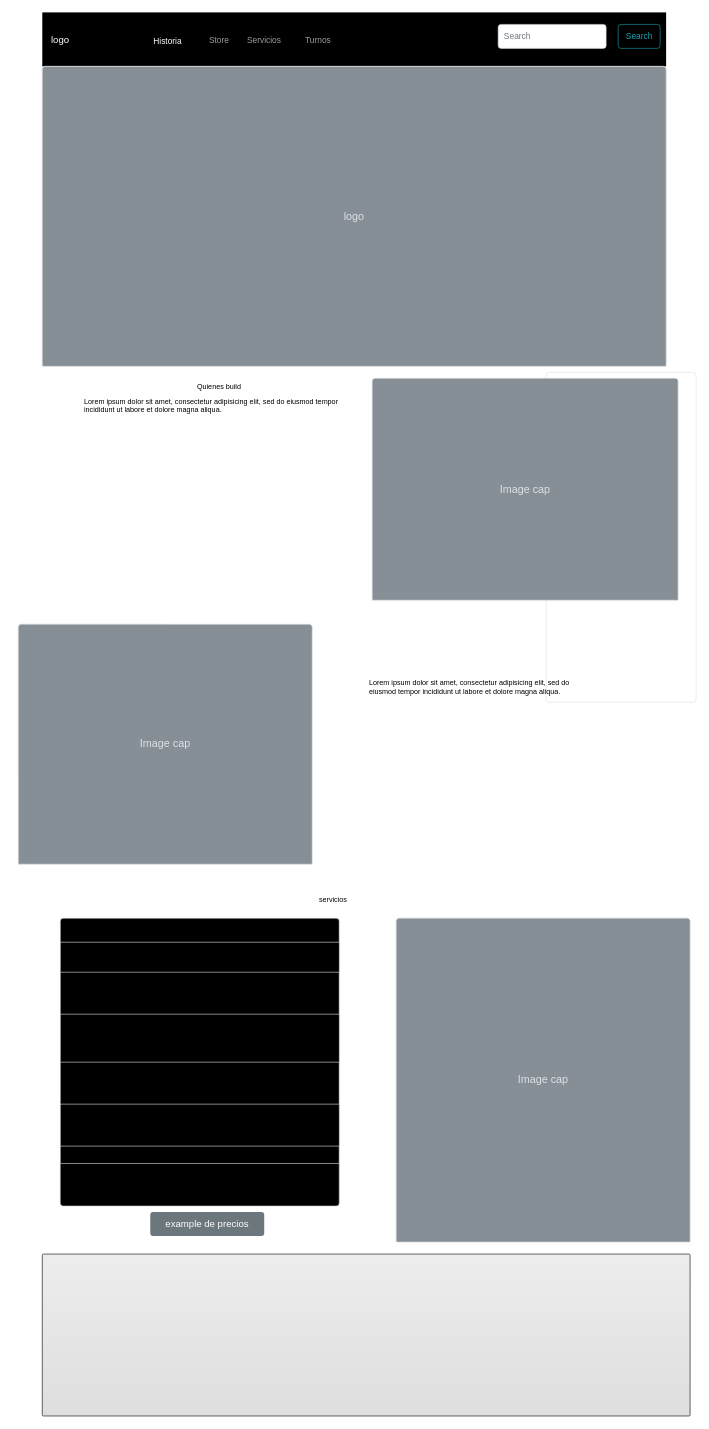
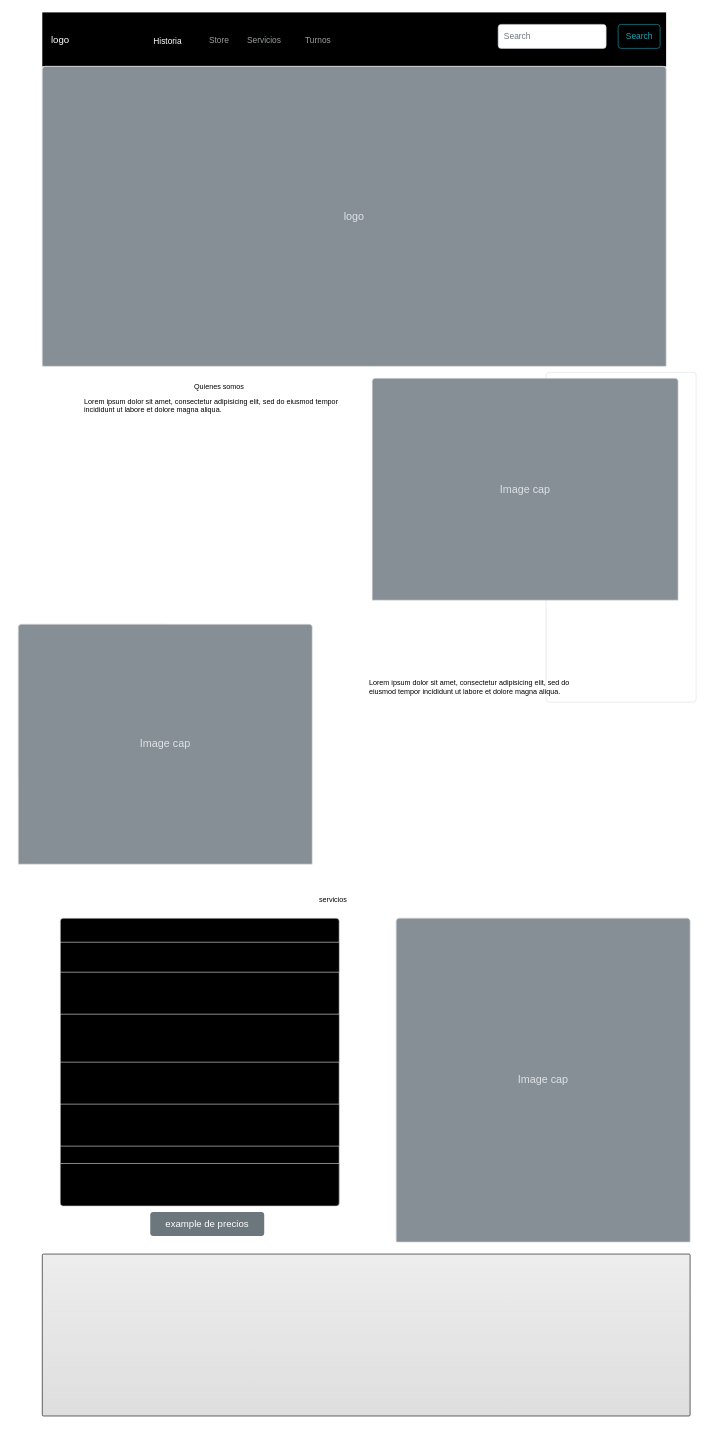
(219, 387) -> (219, 387)
